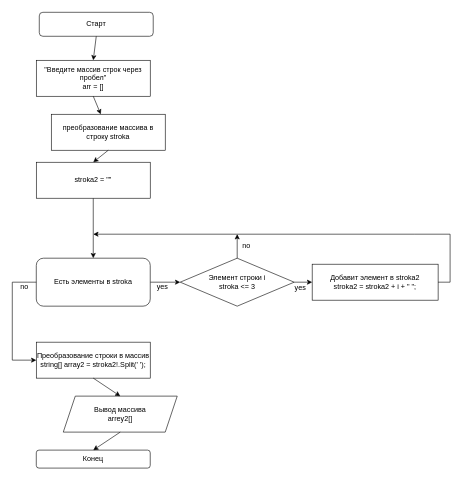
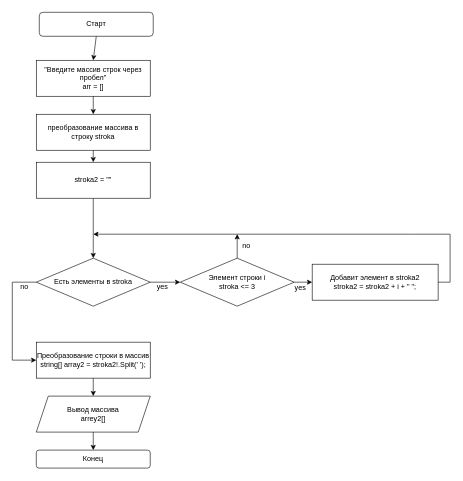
(108, 132) -> (93, 132)
(93, 282) -> (93, 282)
(120, 414) -> (93, 414)
